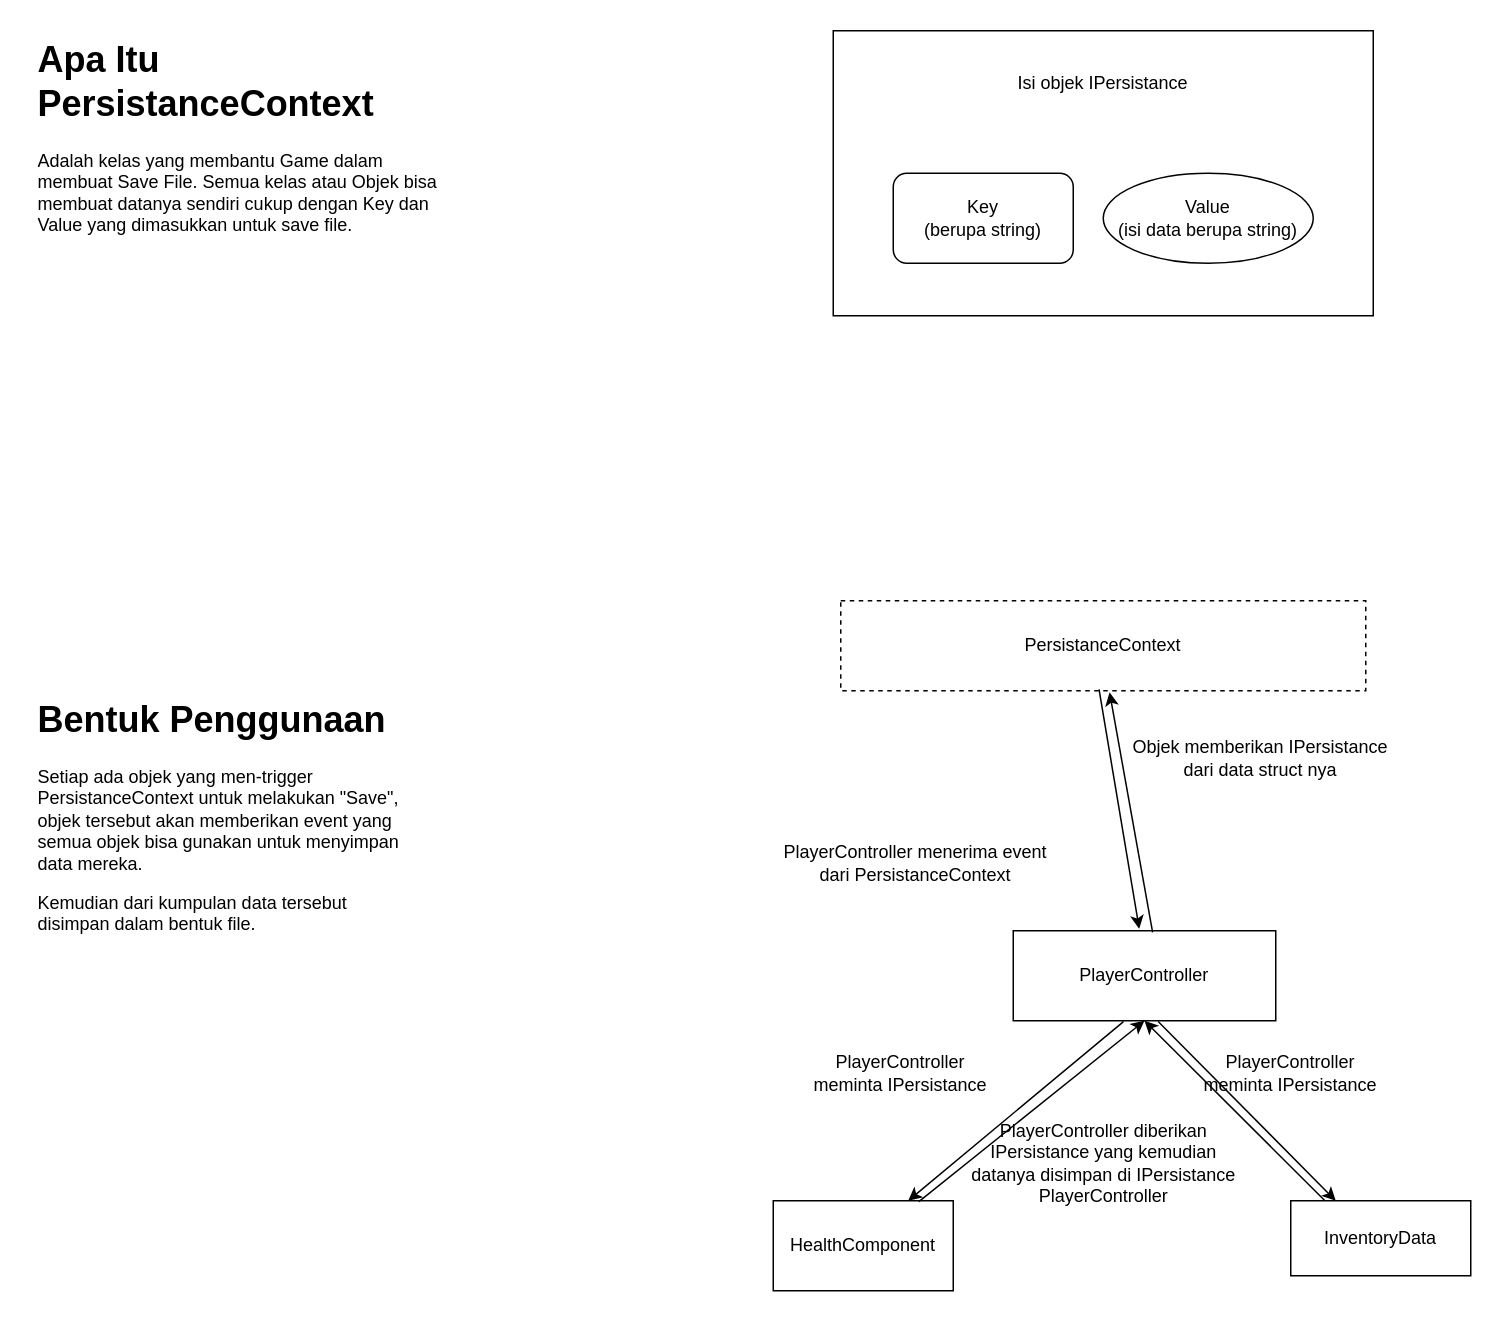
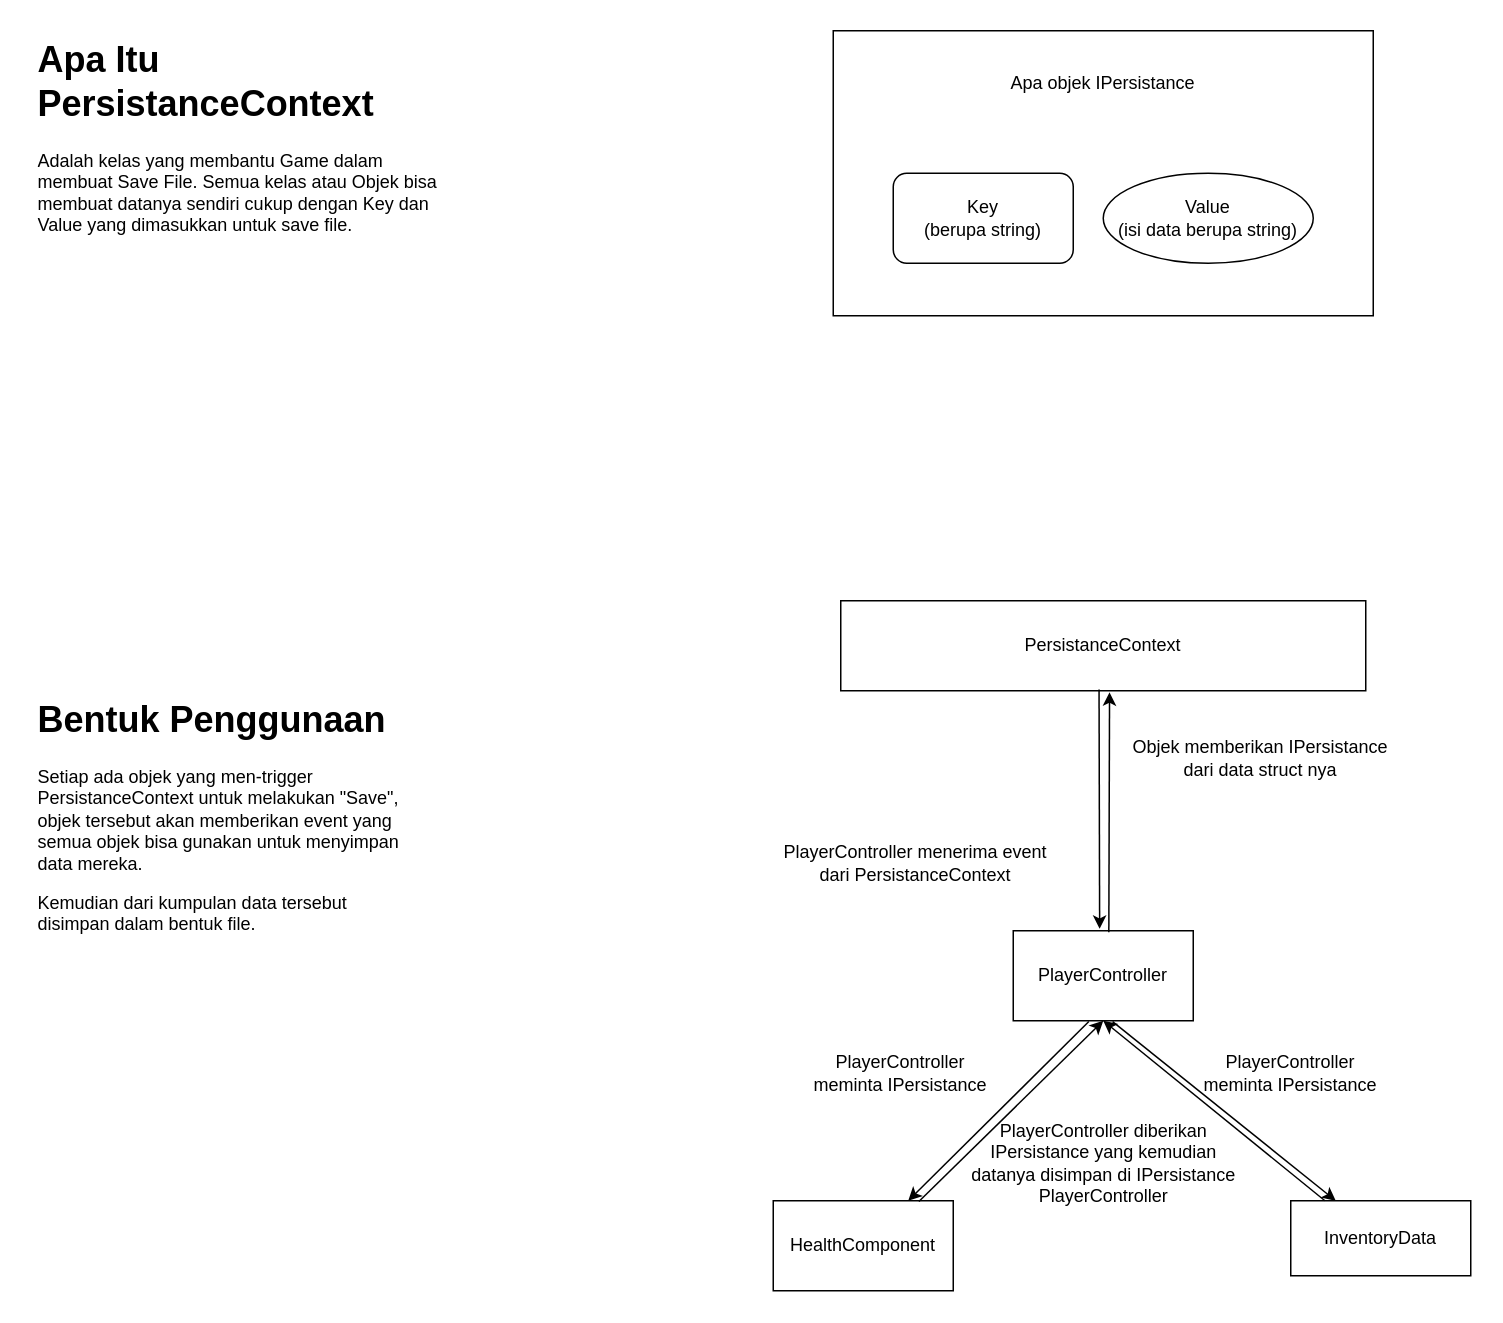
(1103, 83) -> (1103, 83)
(1103, 646) -> (1103, 646)
(1145, 976) -> (1103, 976)
